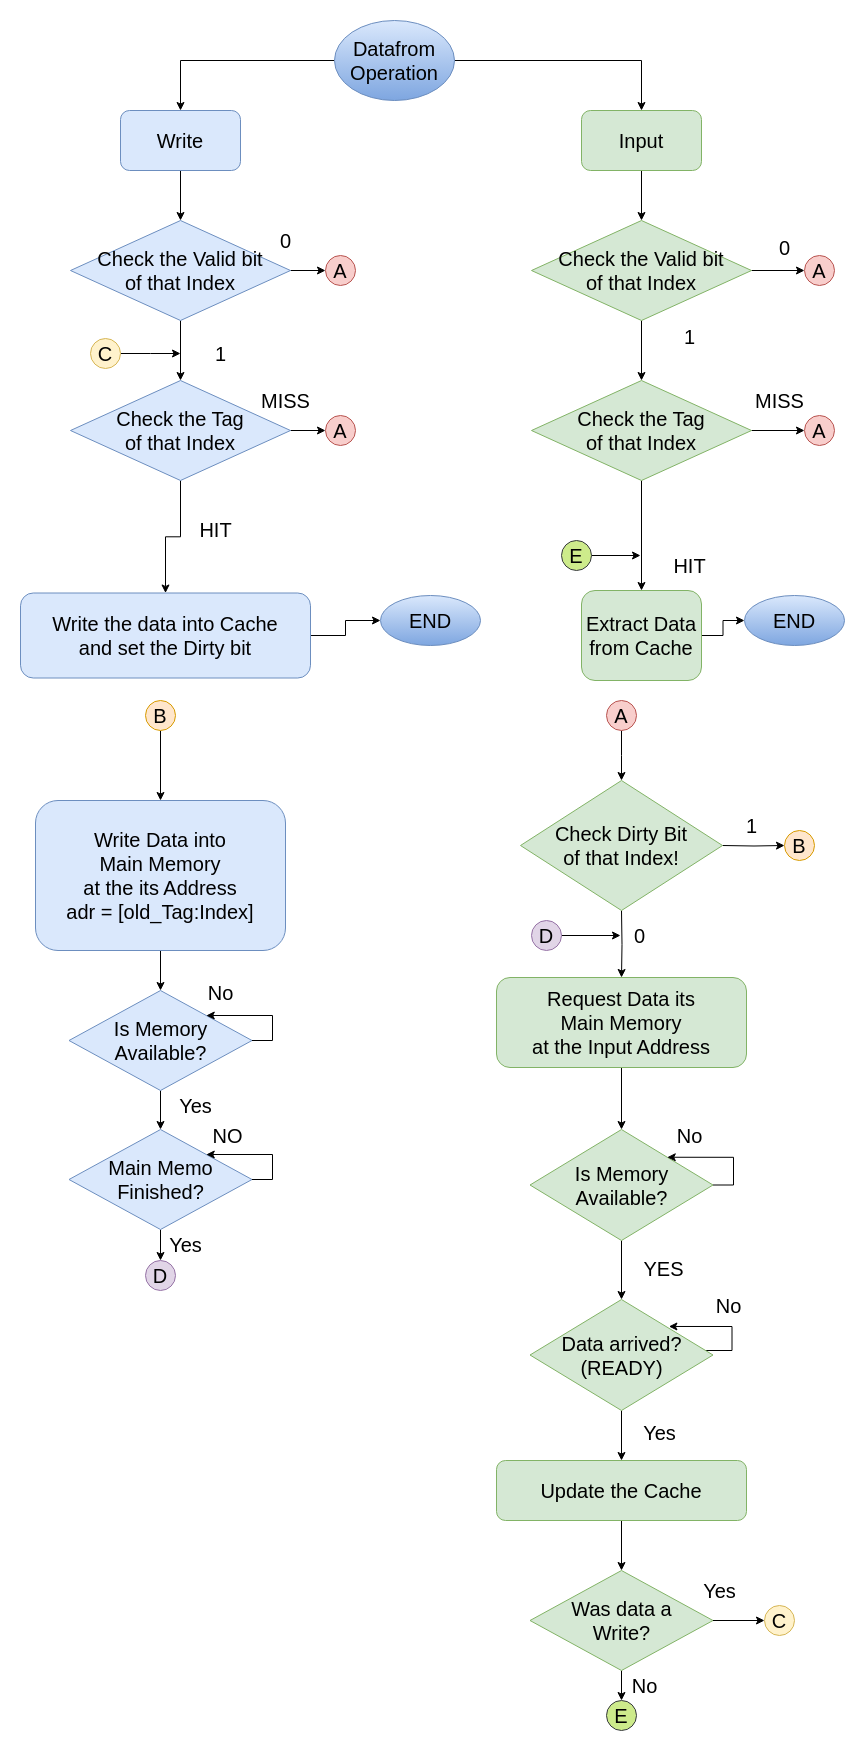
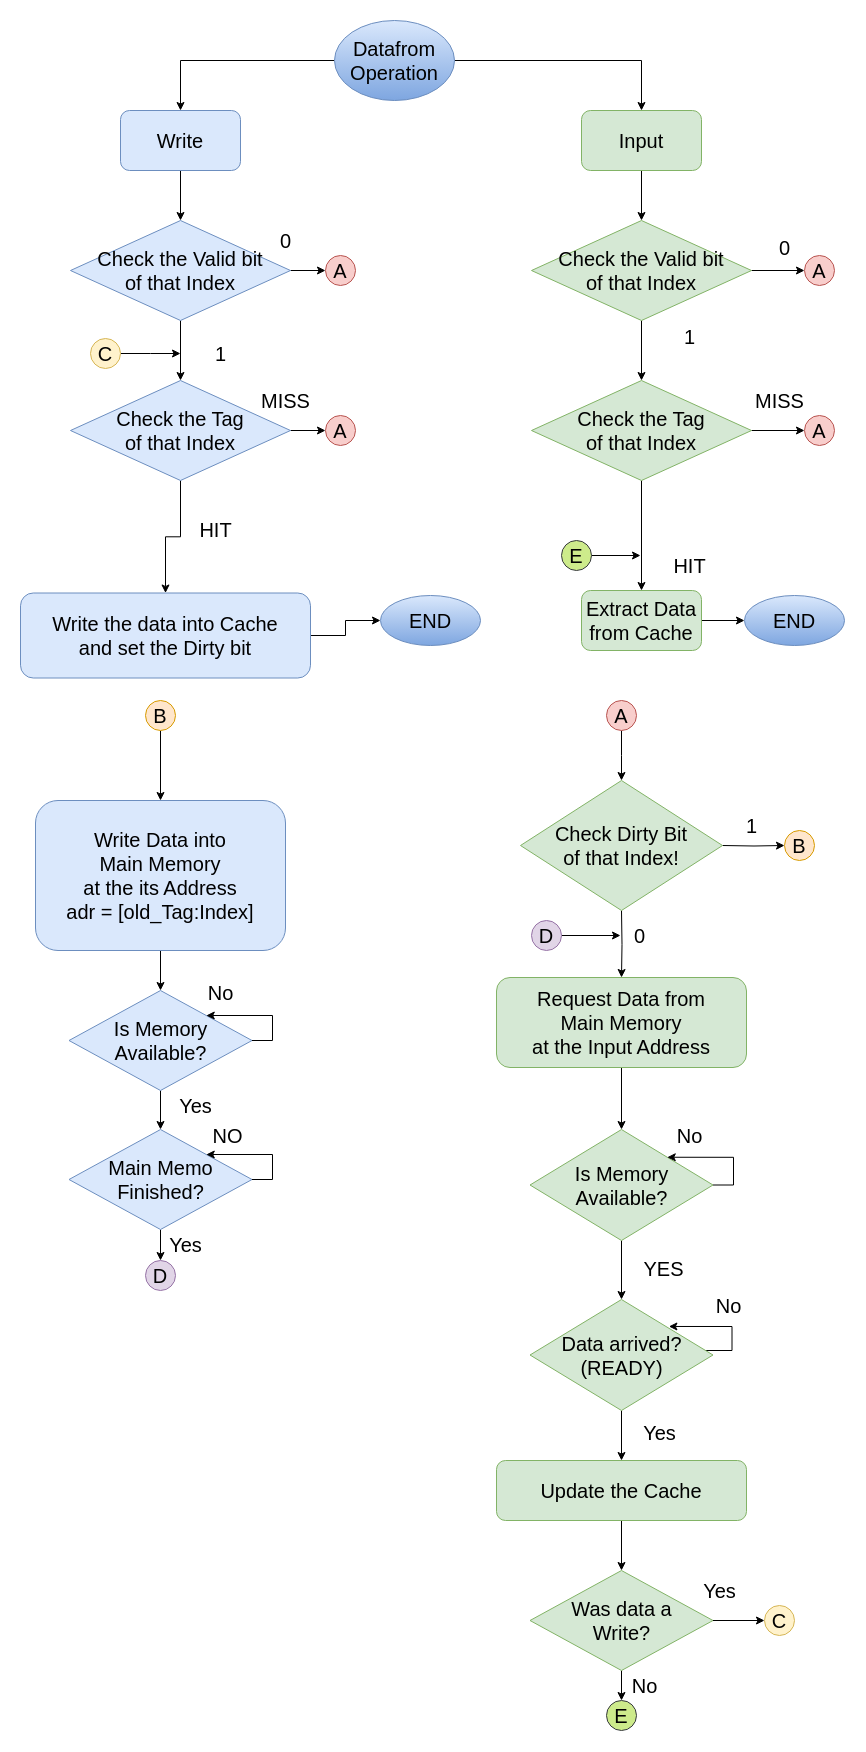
(642, 636) -> (642, 621)
(622, 1023) -> (622, 1023)
